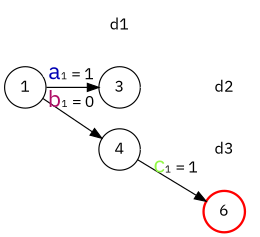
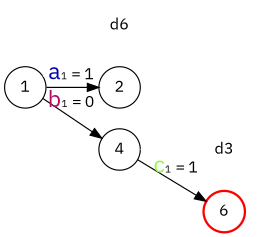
(120, 25) -> (120, 25)
(120, 87) -> (120, 87)
(224, 87) -> none
